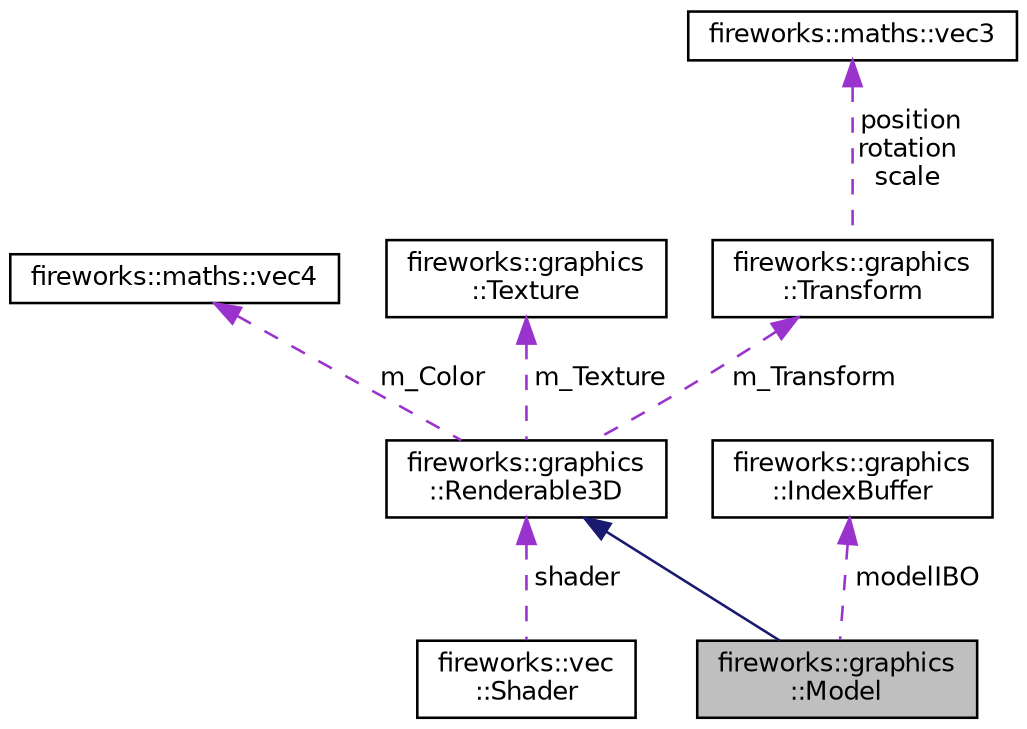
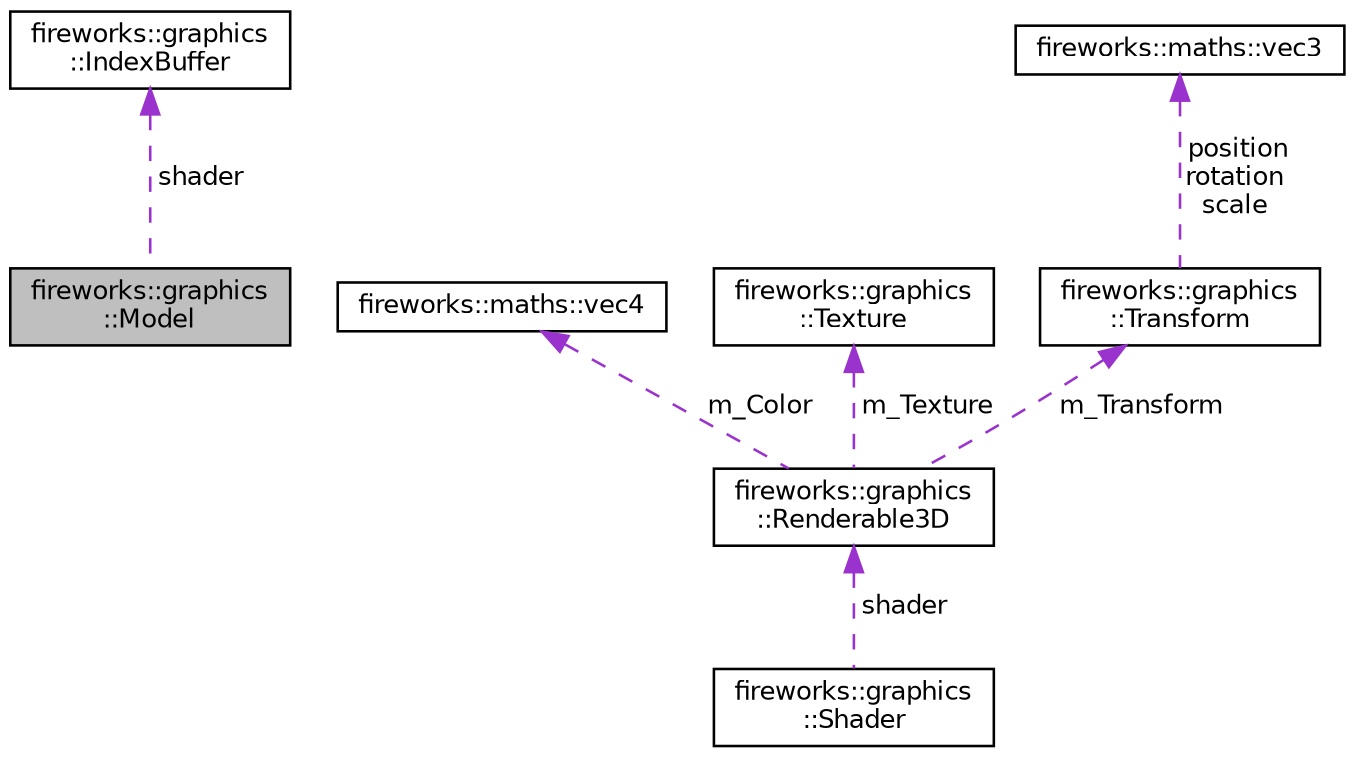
(914, 579) -> (198, 178)
(693, 586) -> none
(526, 679) -> (854, 707)
